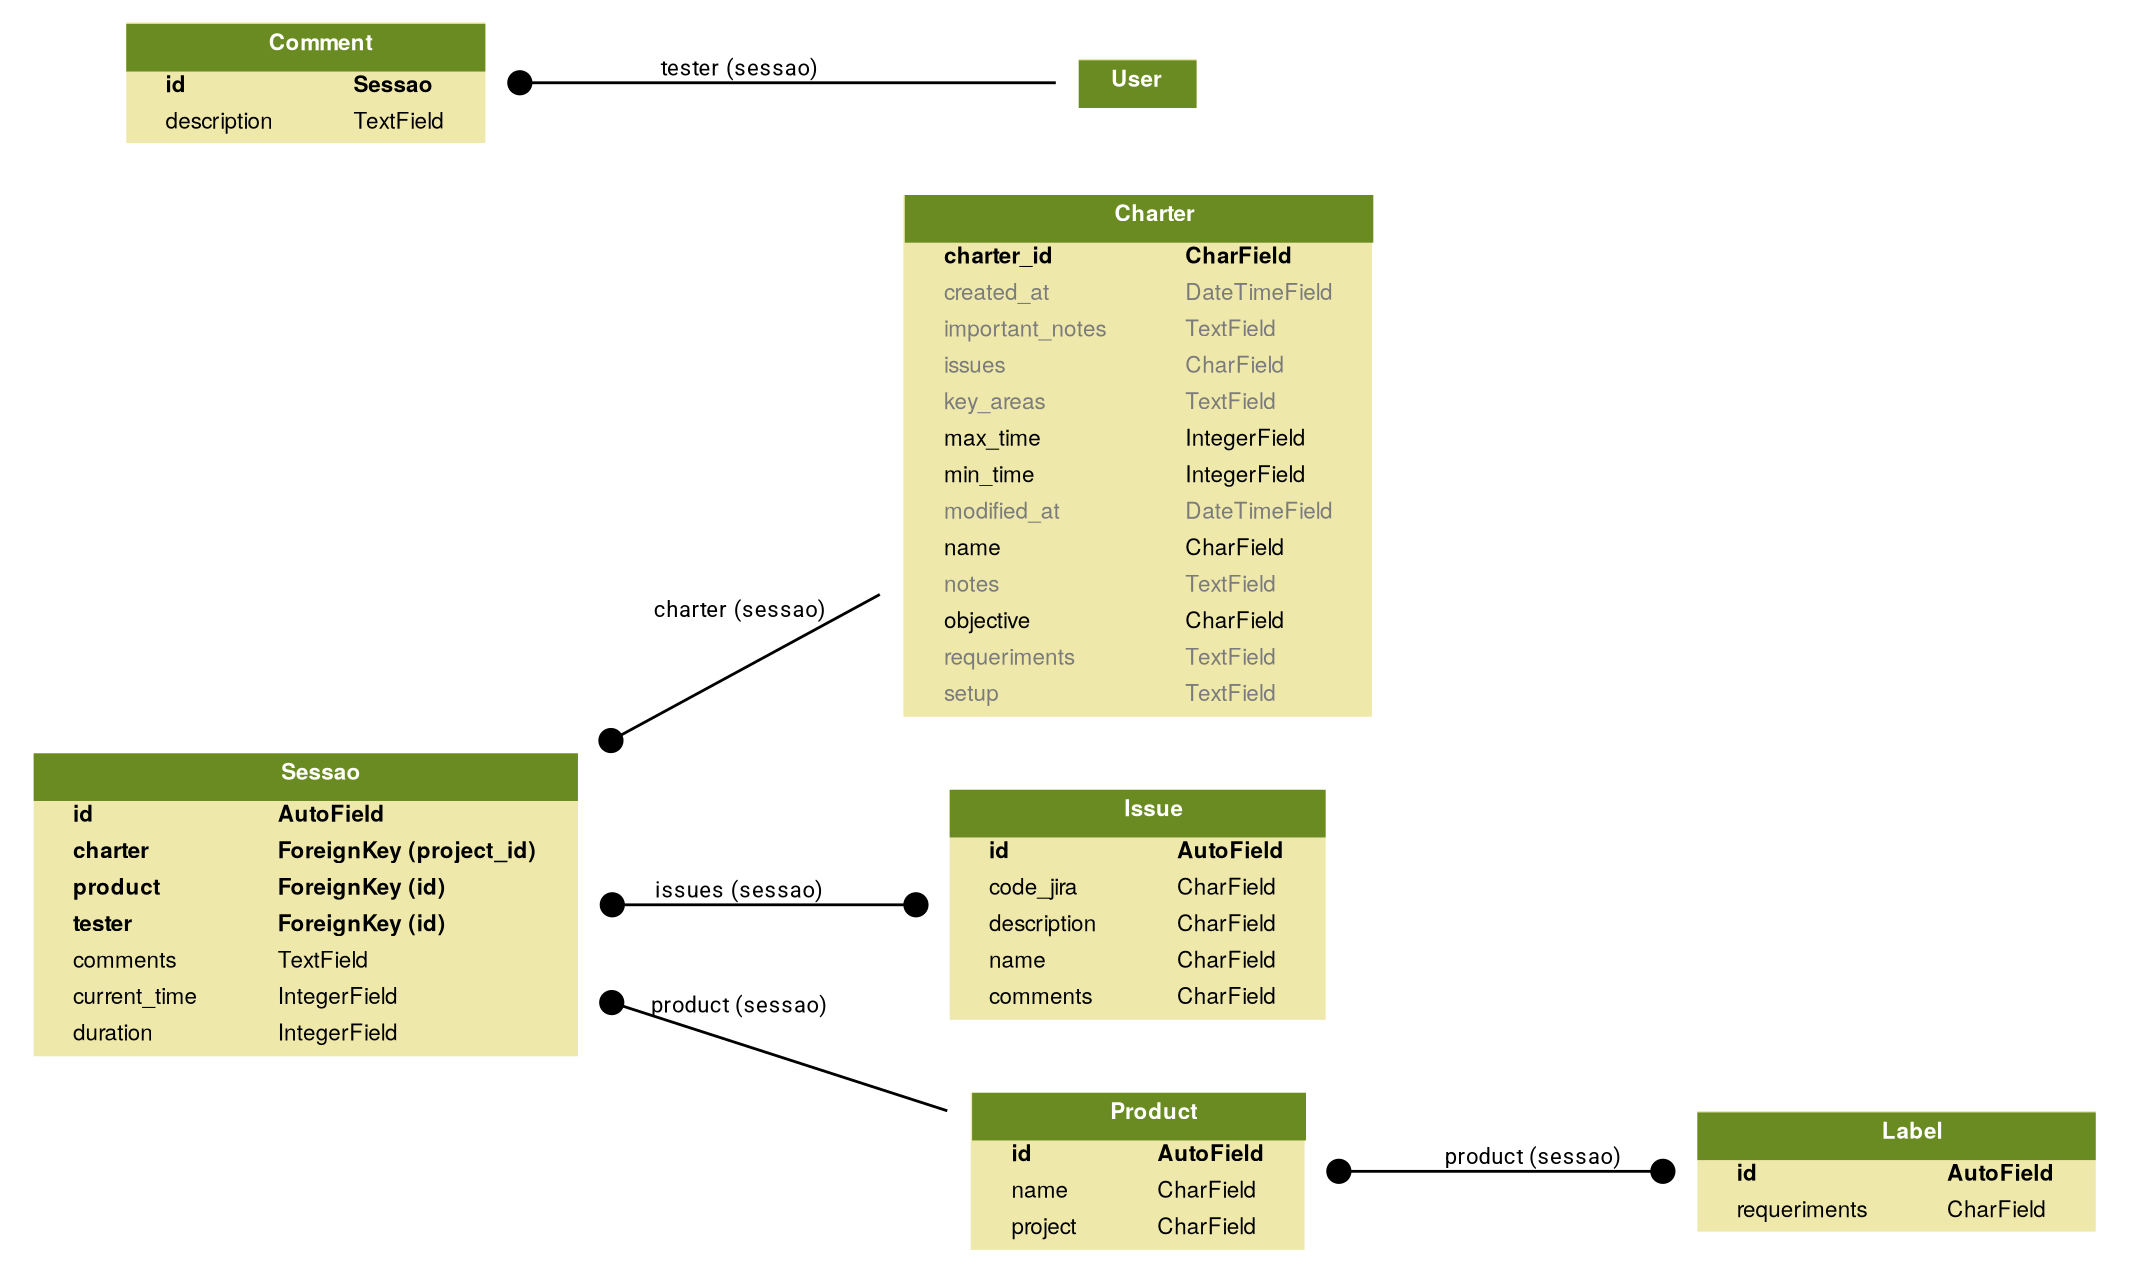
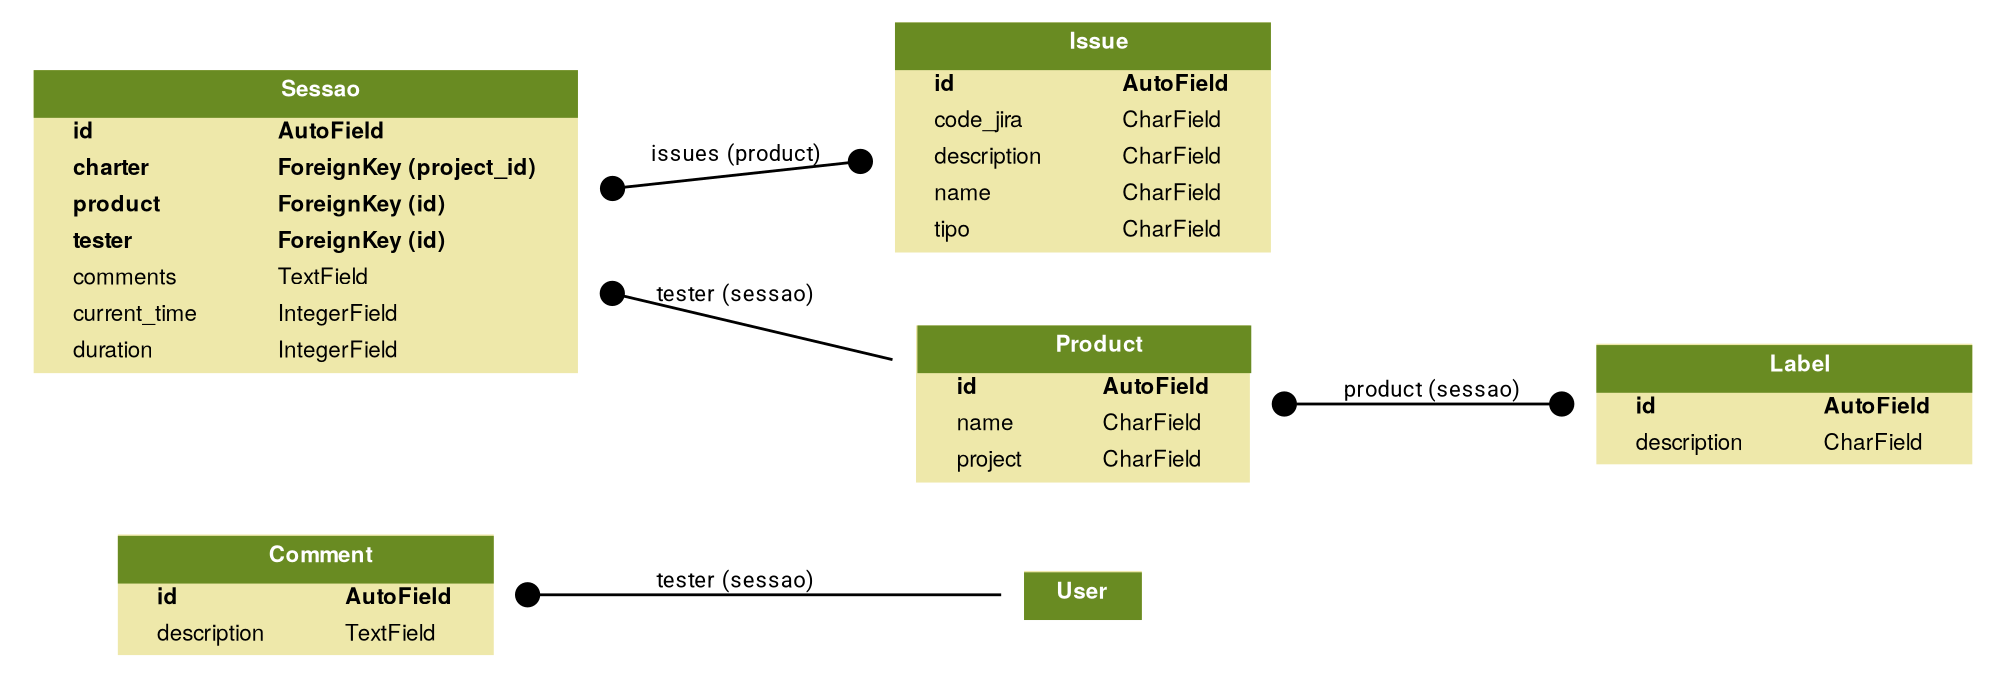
(394, 86) -> (400, 598)
(1138, 456) -> none
(741, 892) -> (736, 156)
(1041, 997) -> (952, 230)
(741, 1007) -> (736, 296)
(1803, 1211) -> (1690, 443)
